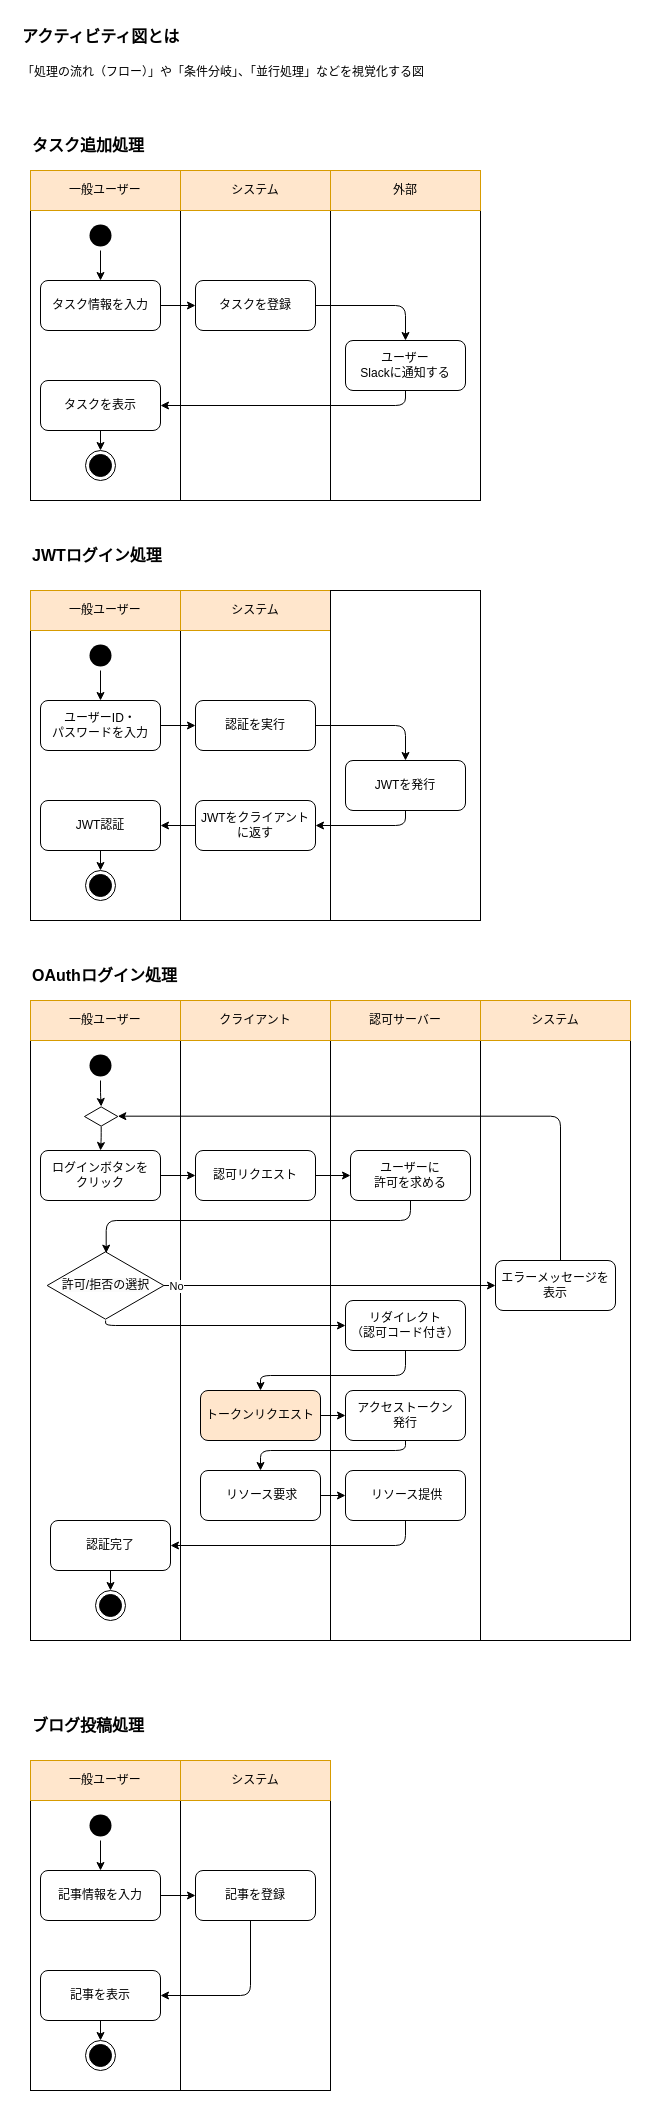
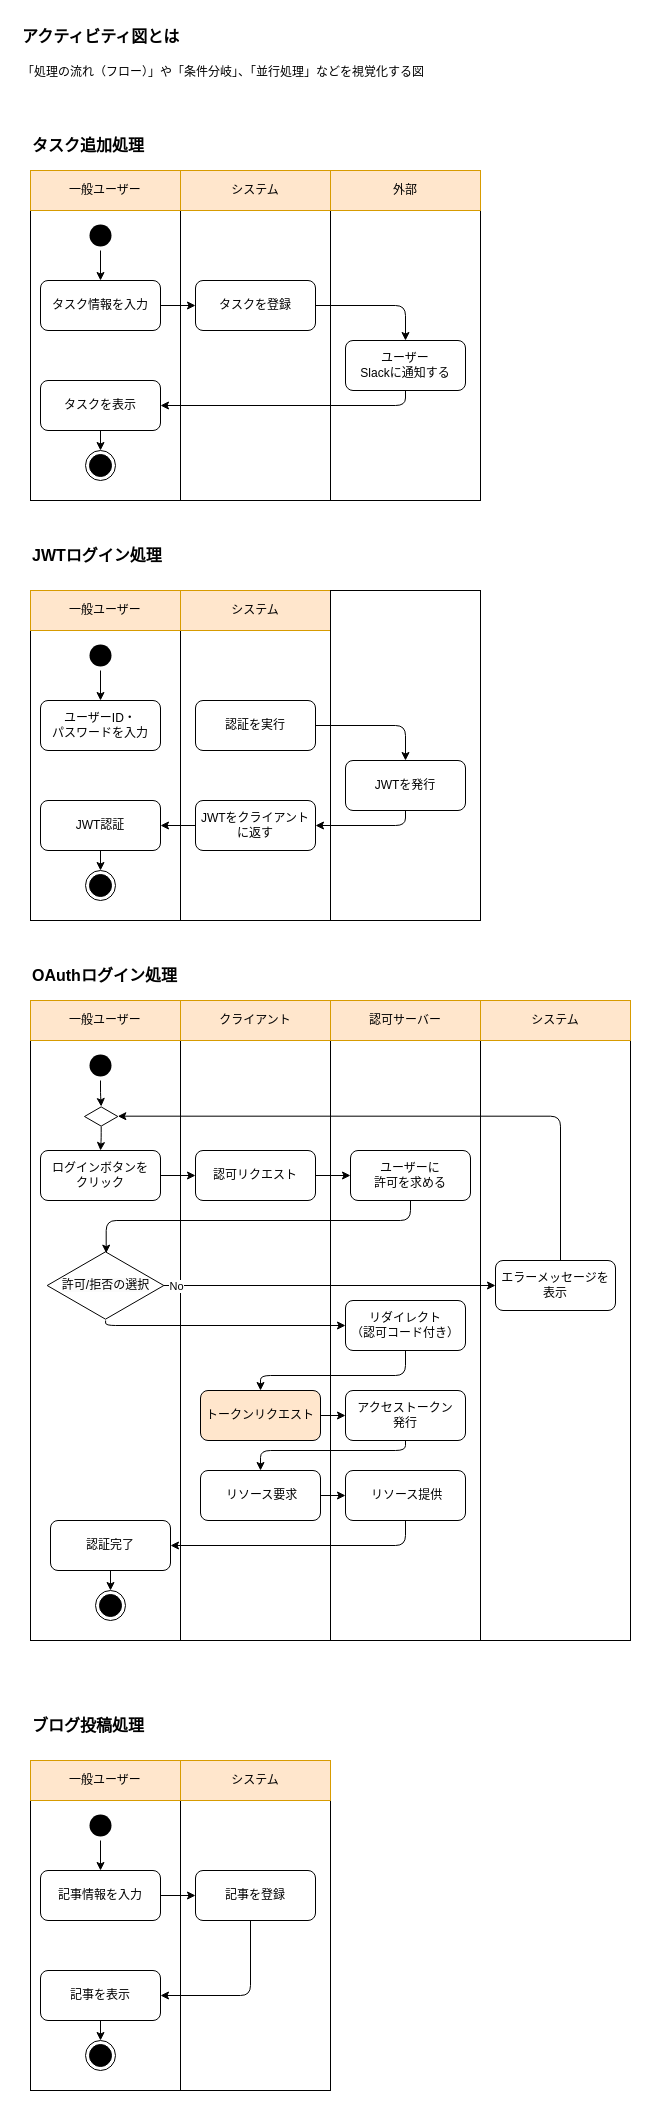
(175, 726) -> none
